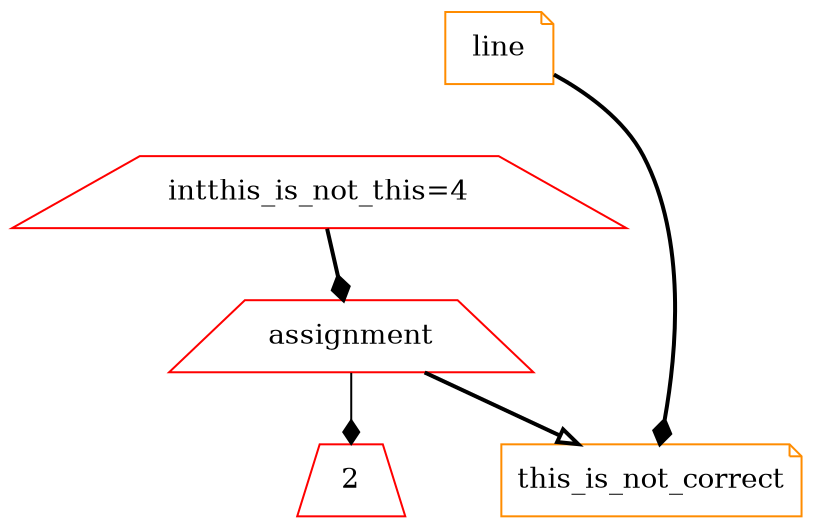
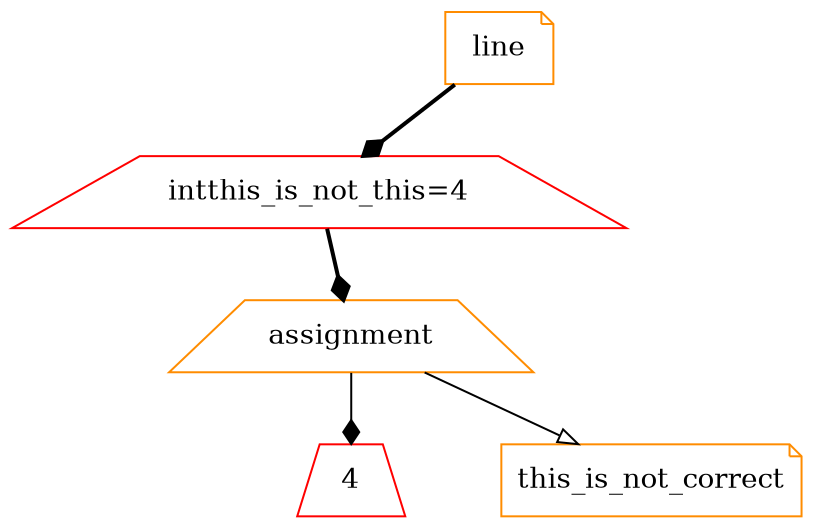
(667, 225) -> (419, 113)
(351, 336) -> (351, 336)
(492, 404) -> (492, 404)
(351, 480) -> (351, 480)
